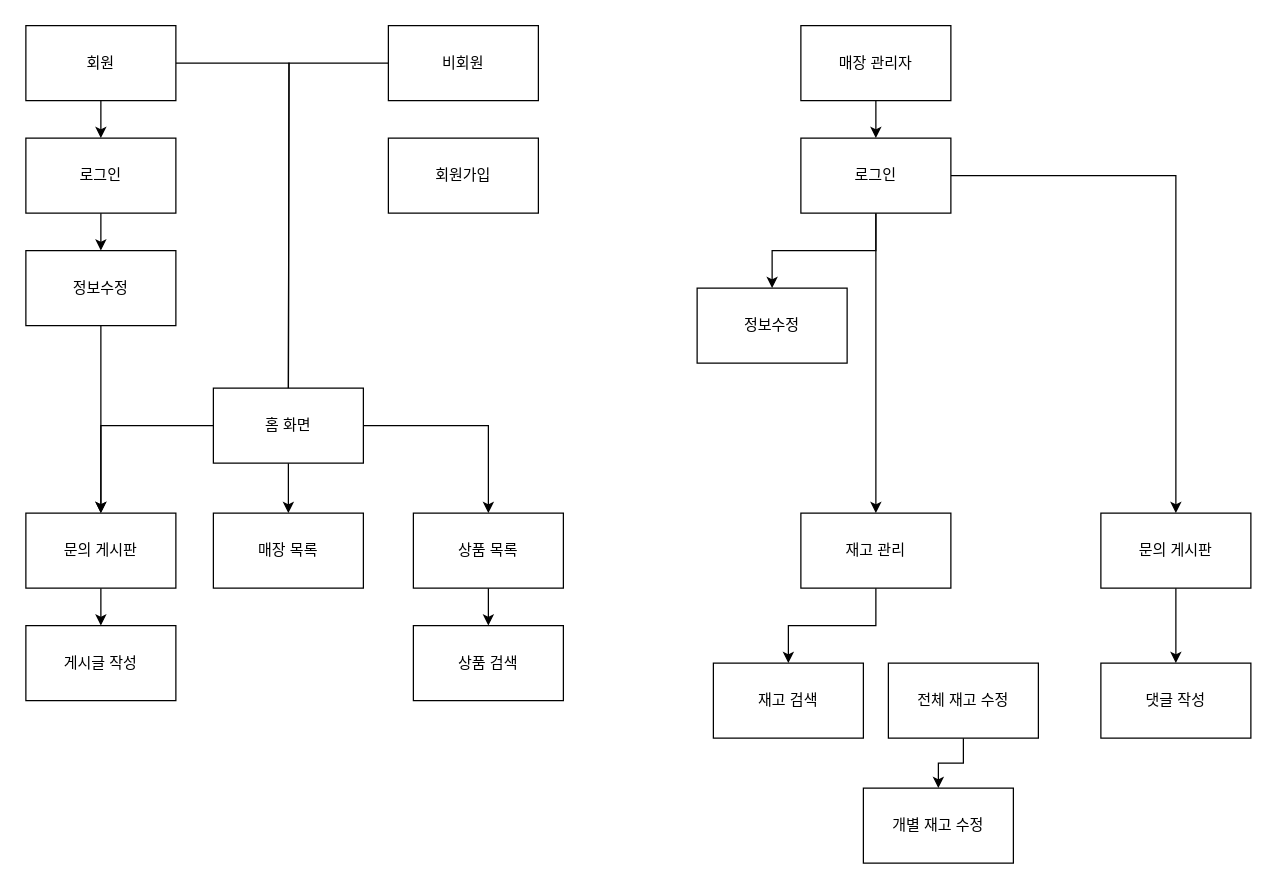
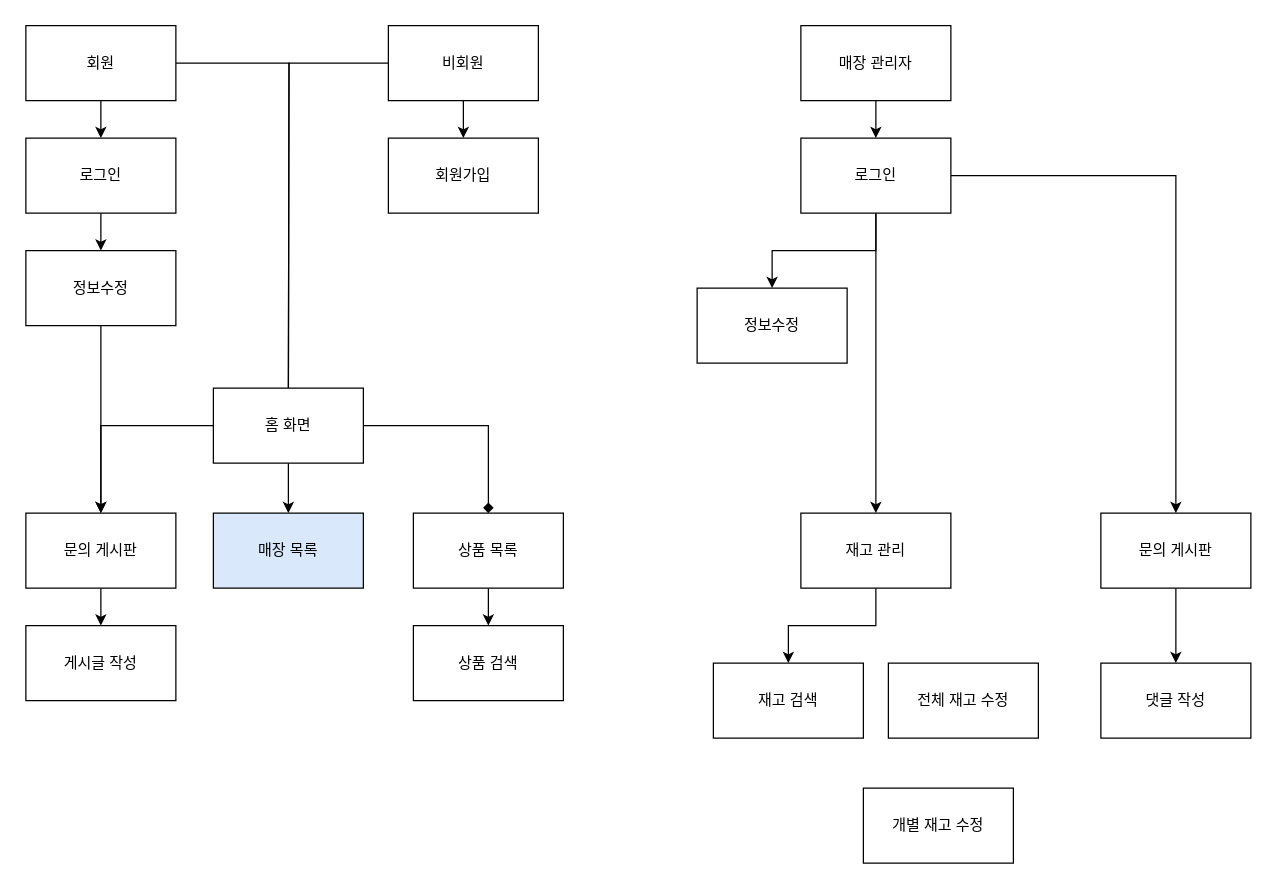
none -> (463, 124)
(488, 503) -> (488, 502)
(288, 551) -> (288, 551)
(955, 763) -> none
